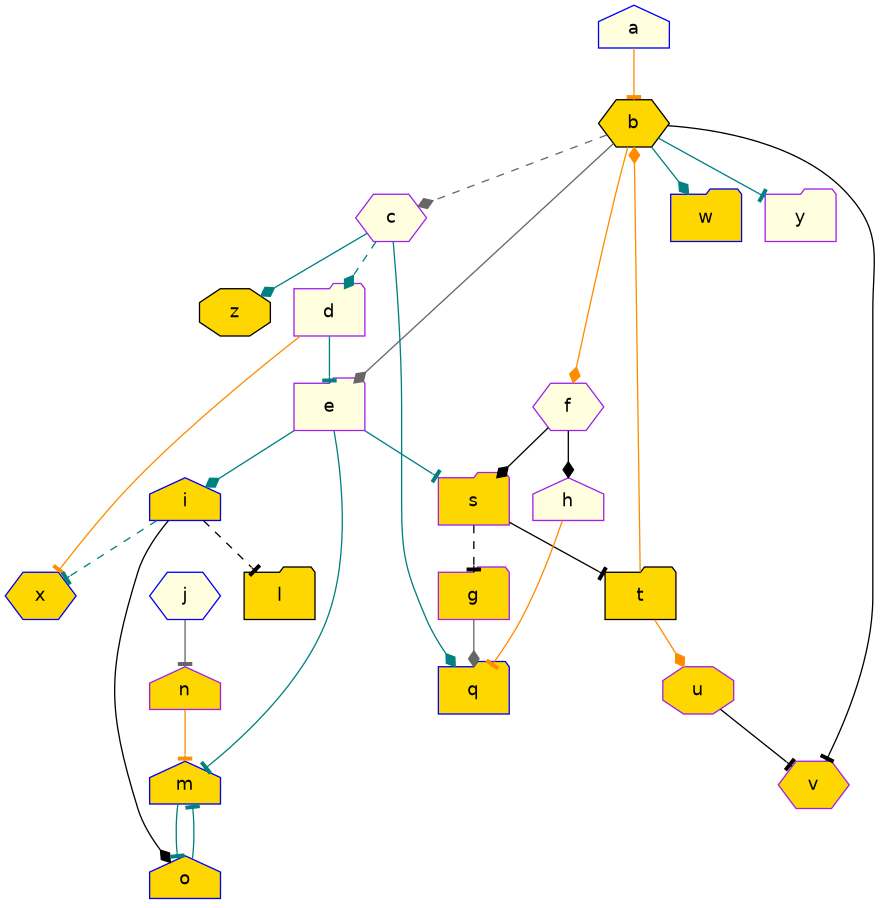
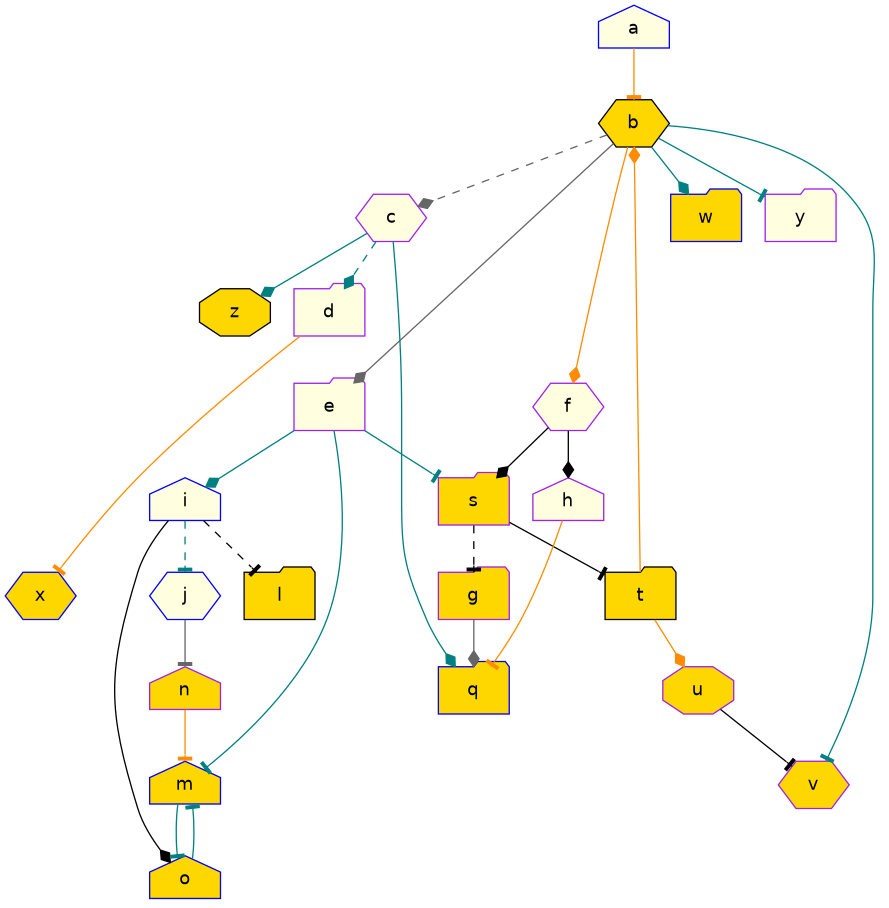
(329, 356) -> none
(873, 376) -> (873, 376)
(185, 501) -> (185, 501)
(113, 548) -> (185, 543)
